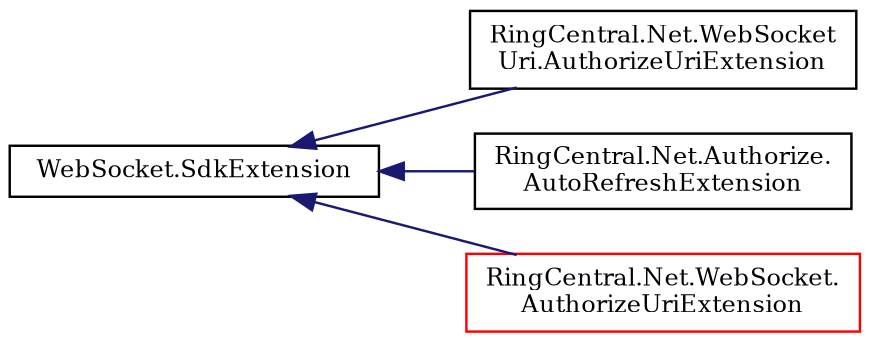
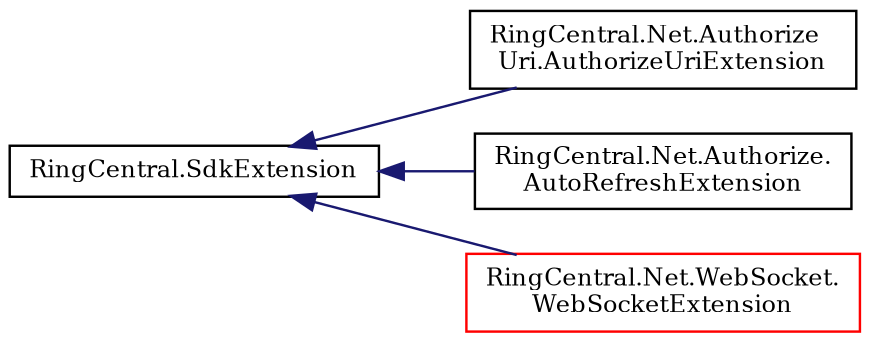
(663, 50) -> (663, 50)
(194, 171) -> (194, 171)
(663, 293) -> (663, 293)
